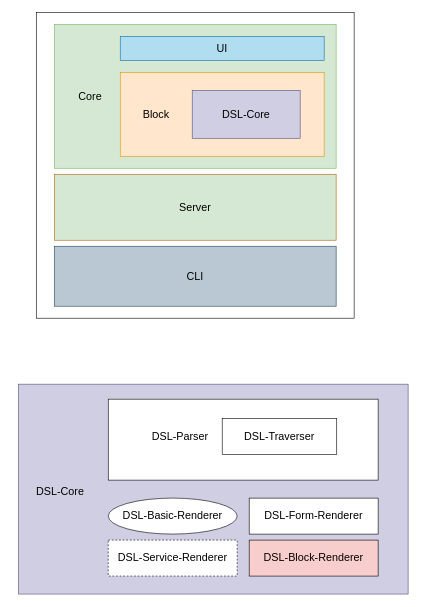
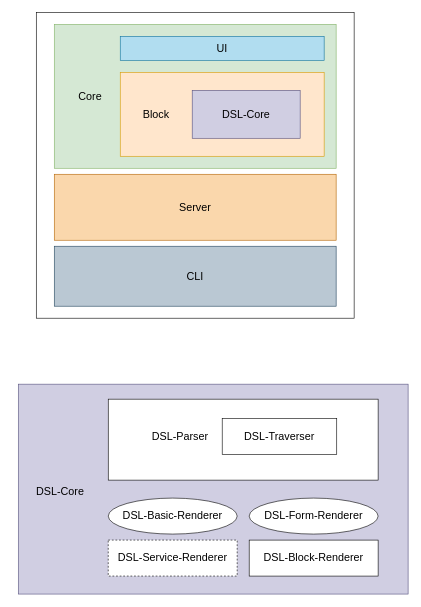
(195, 207) -> (195, 207)
(314, 516) -> (314, 516)
(314, 558) -> (314, 558)
